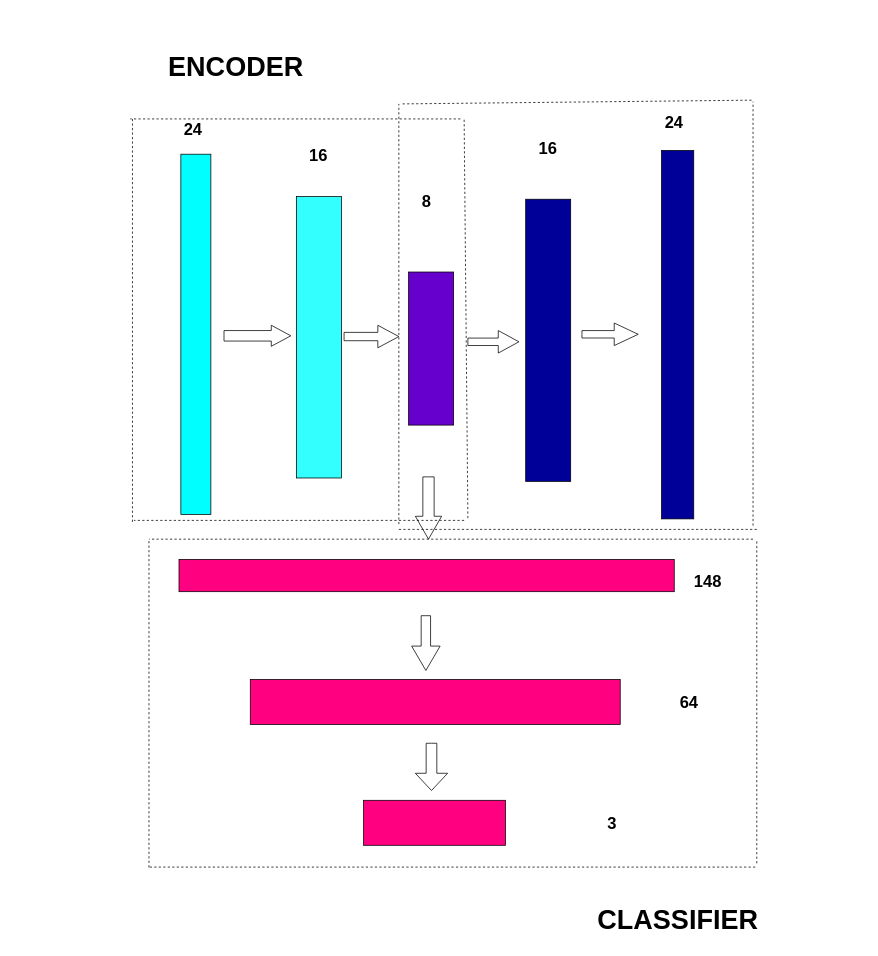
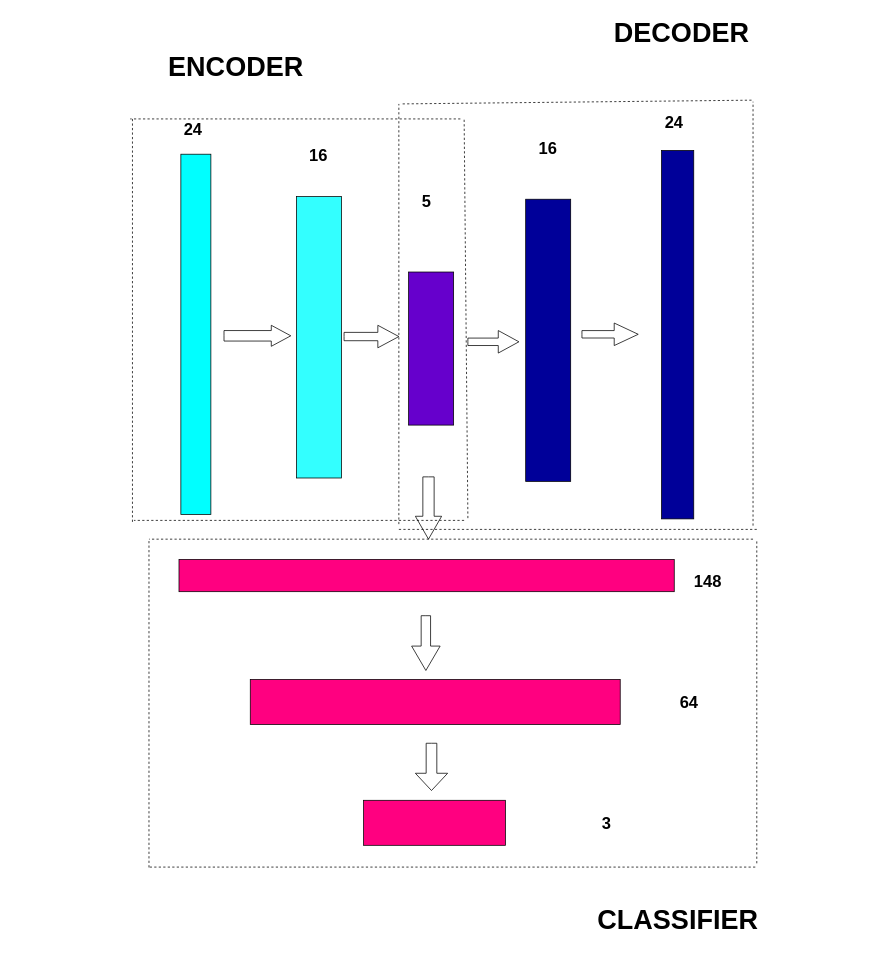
none -> (681, 32)
(426, 202) -> (426, 202)
(612, 824) -> (606, 824)
